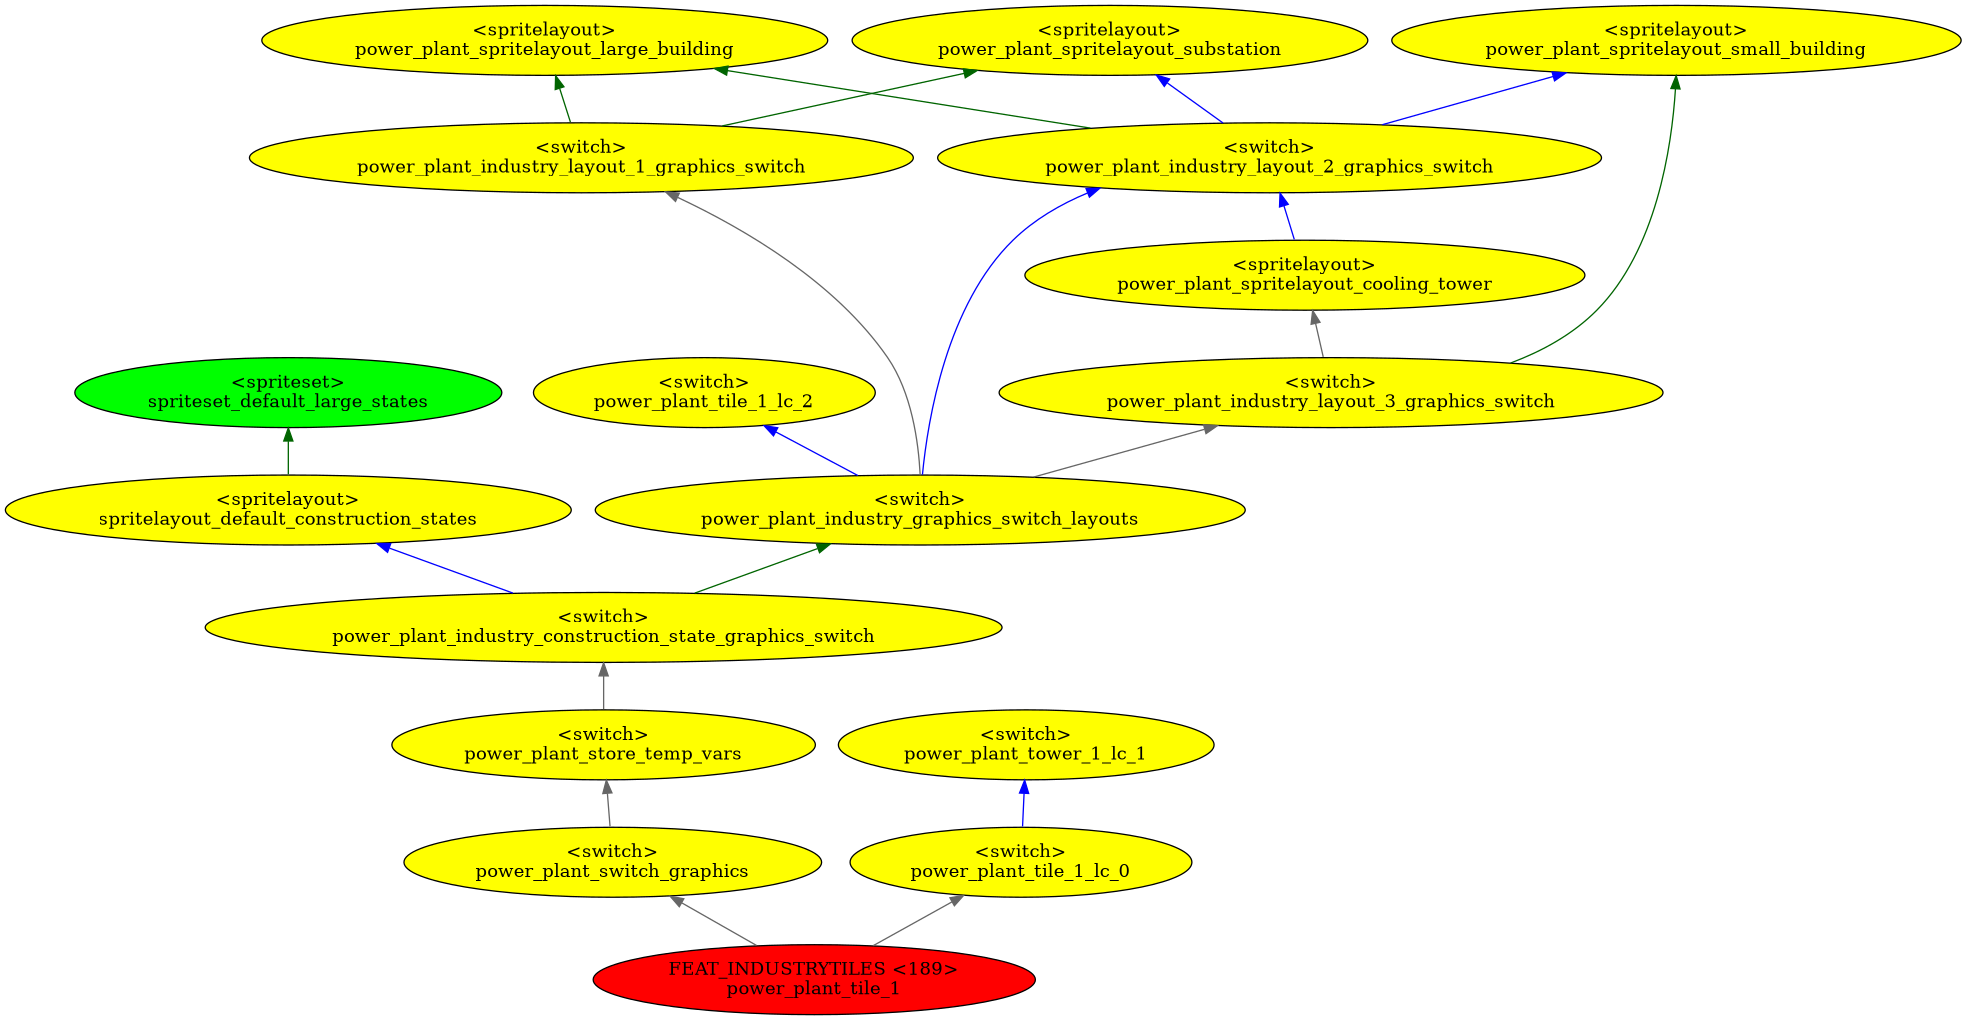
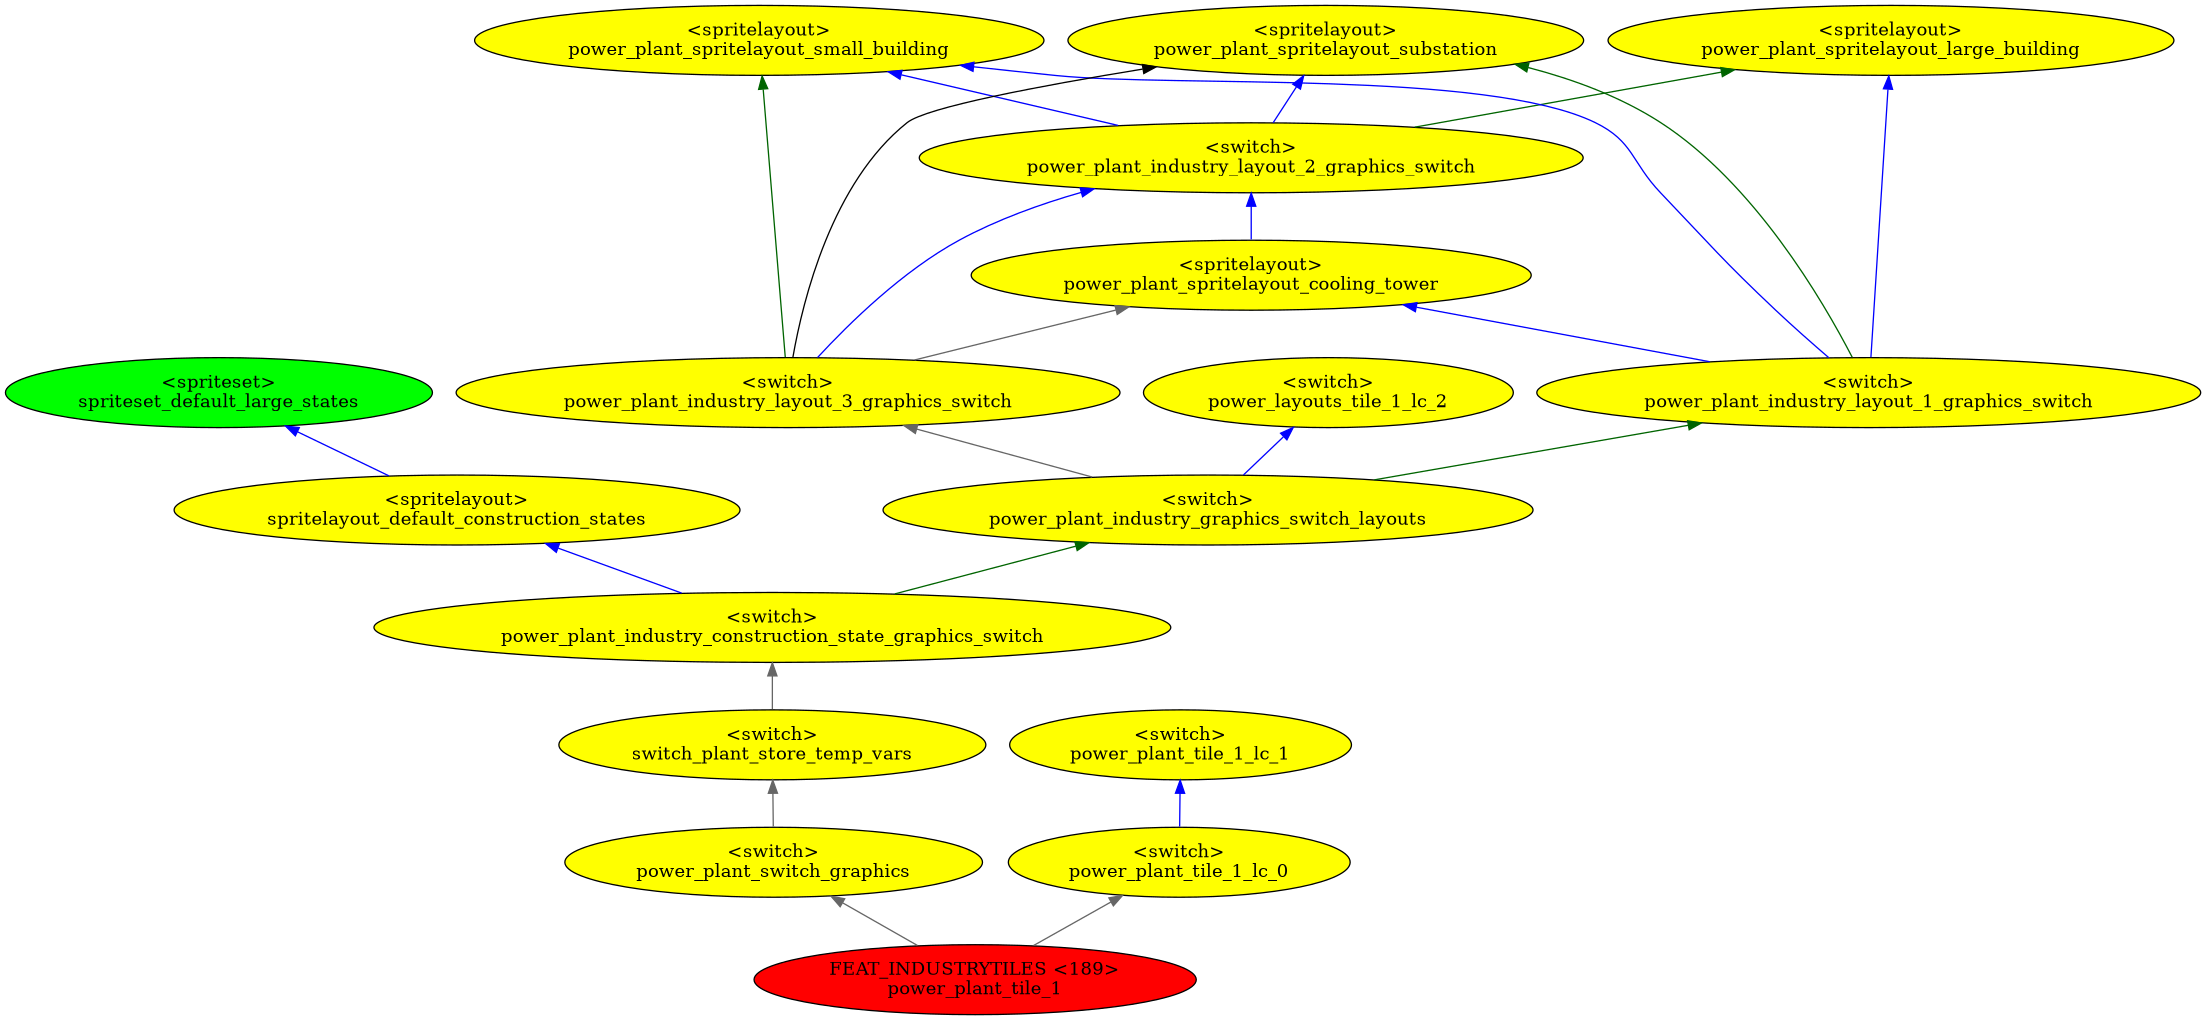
none -> (1452, 92)
(565, 105) -> (1879, 223)
none -> (899, 131)
(840, 303) -> (1531, 453)
(966, 309) -> (936, 254)
none -> (1563, 335)
(704, 393) -> (1328, 393)
(288, 458) -> (343, 454)
(604, 745) -> (772, 745)
(1026, 745) -> (1181, 745)
